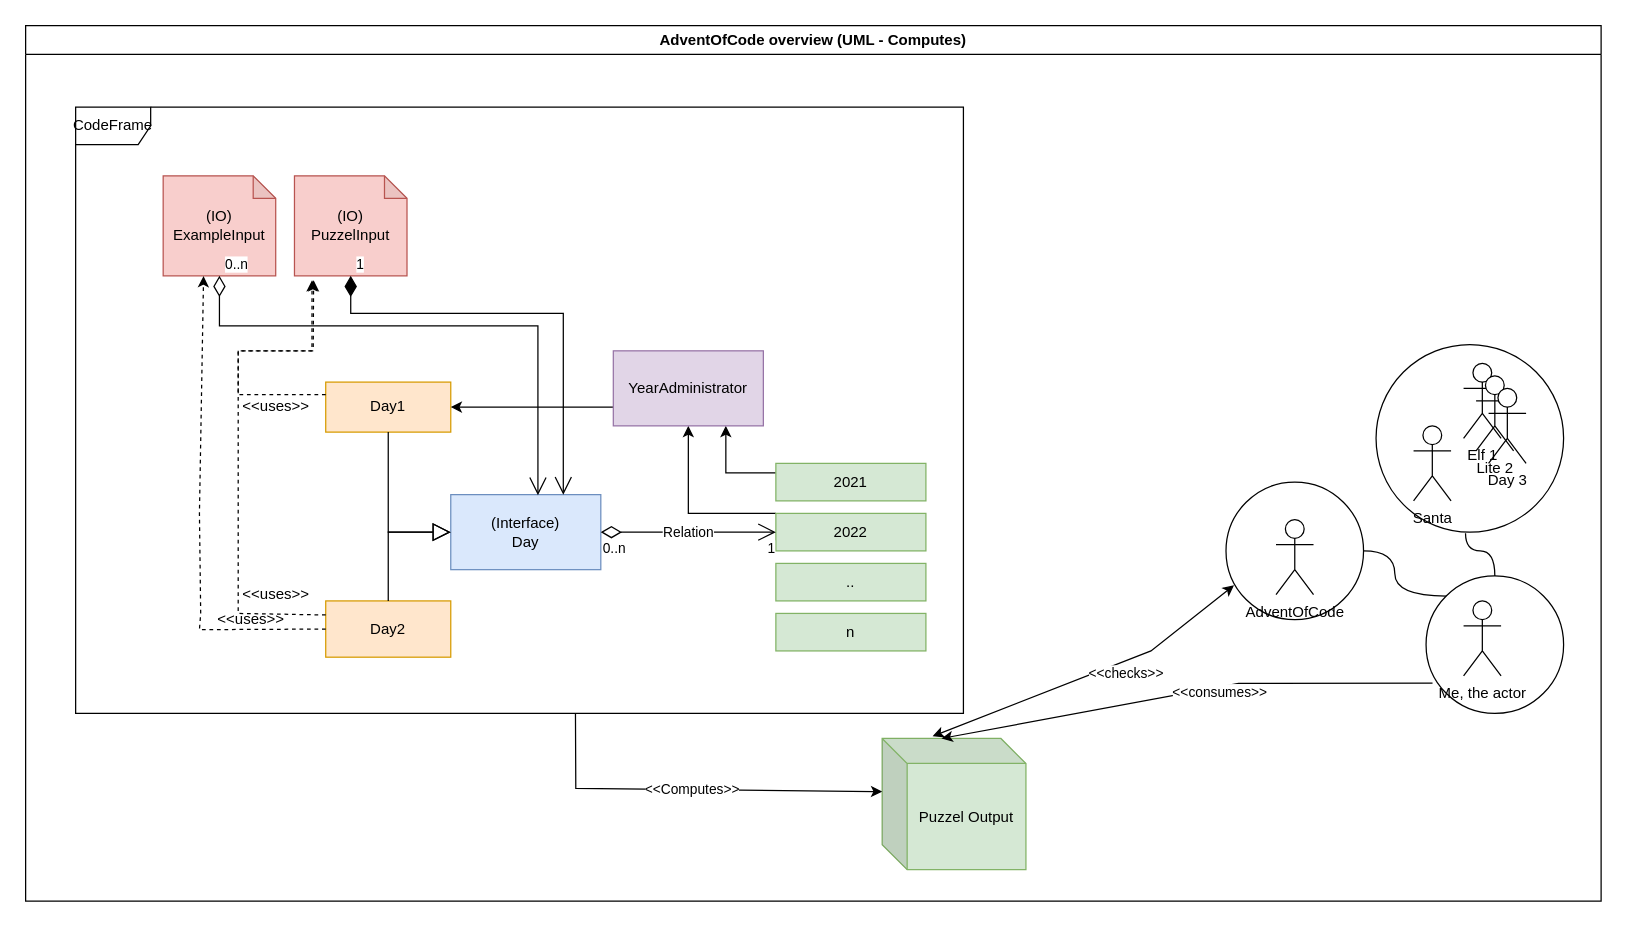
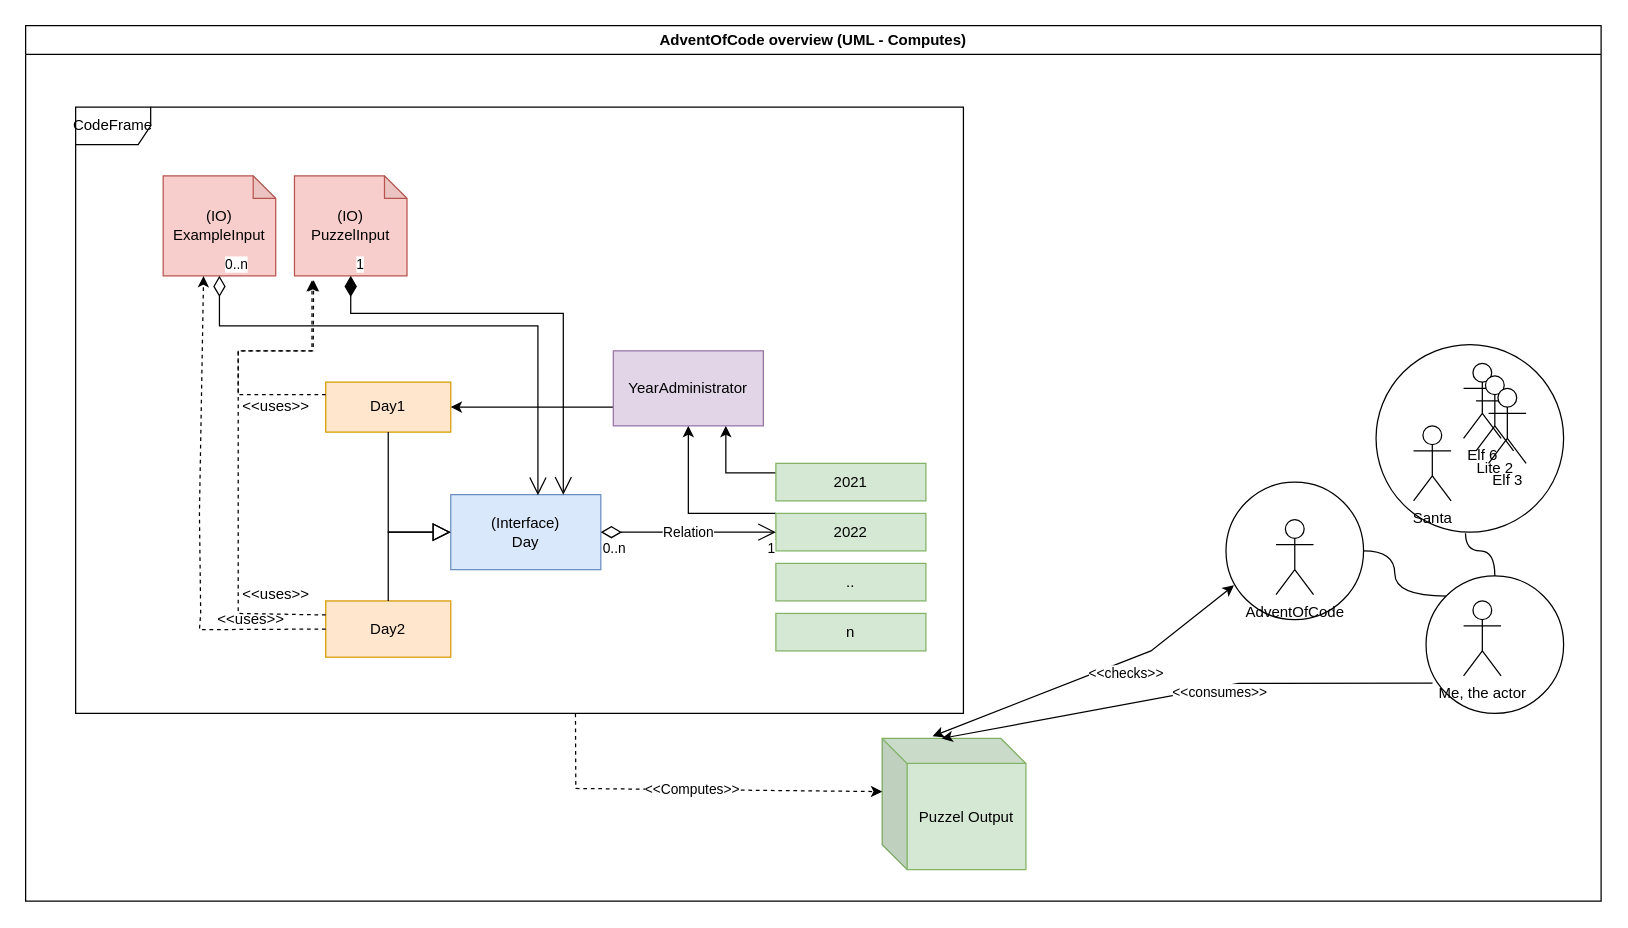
(1483, 456) -> (1483, 456)
(1508, 481) -> (1508, 481)
(576, 785) -> (576, 785)
